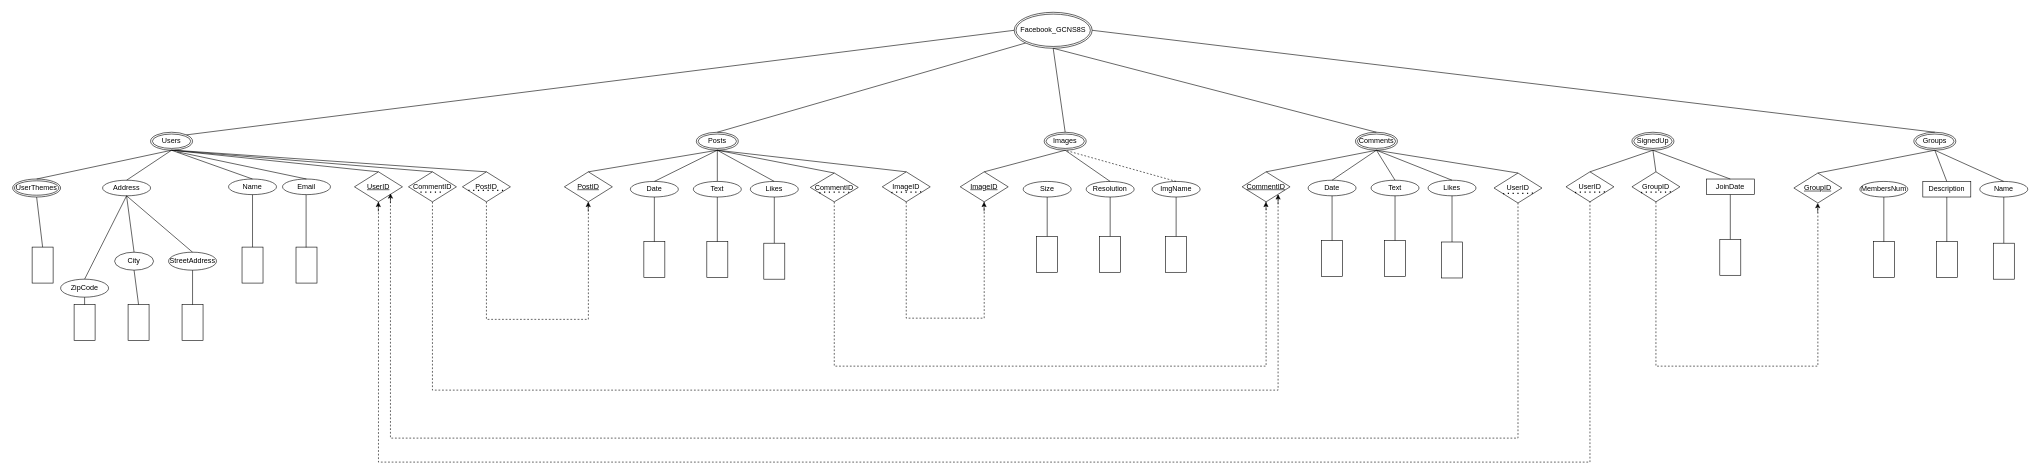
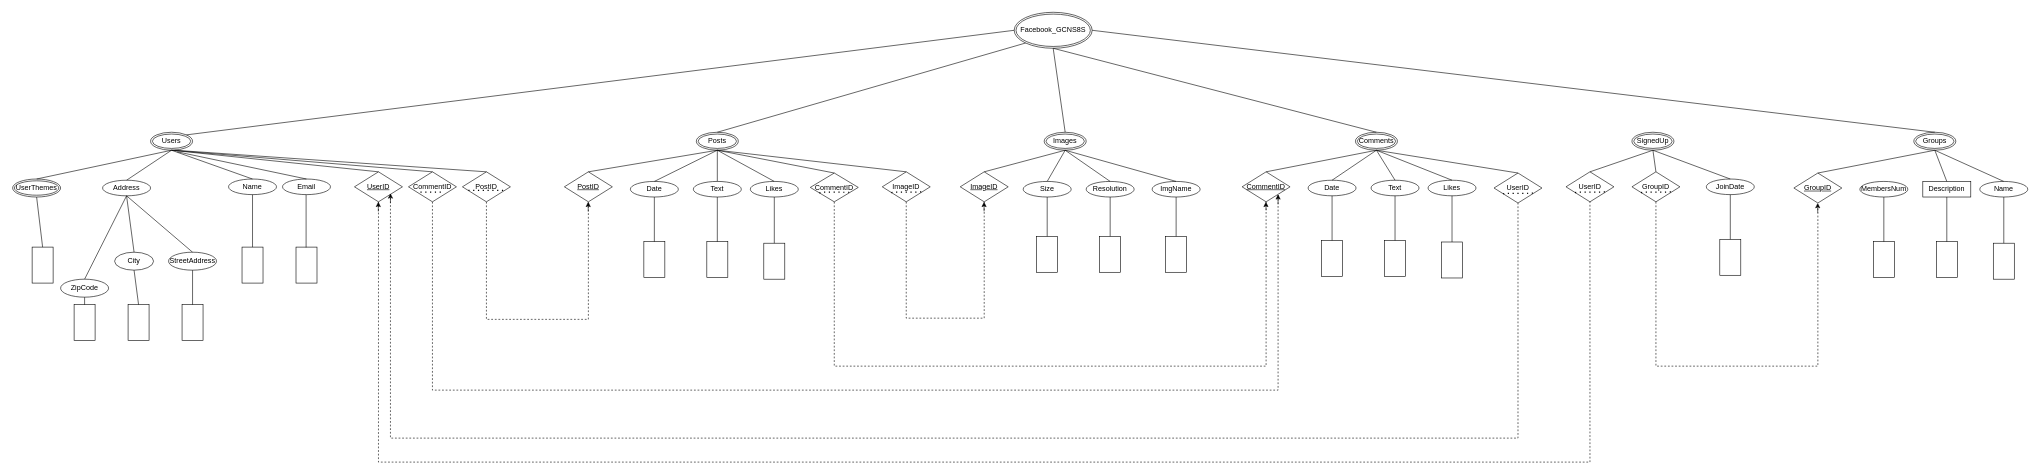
none -> (1056, 167)
(1123, 167) -> (1123, 167)
(1731, 187) -> (1731, 187)
